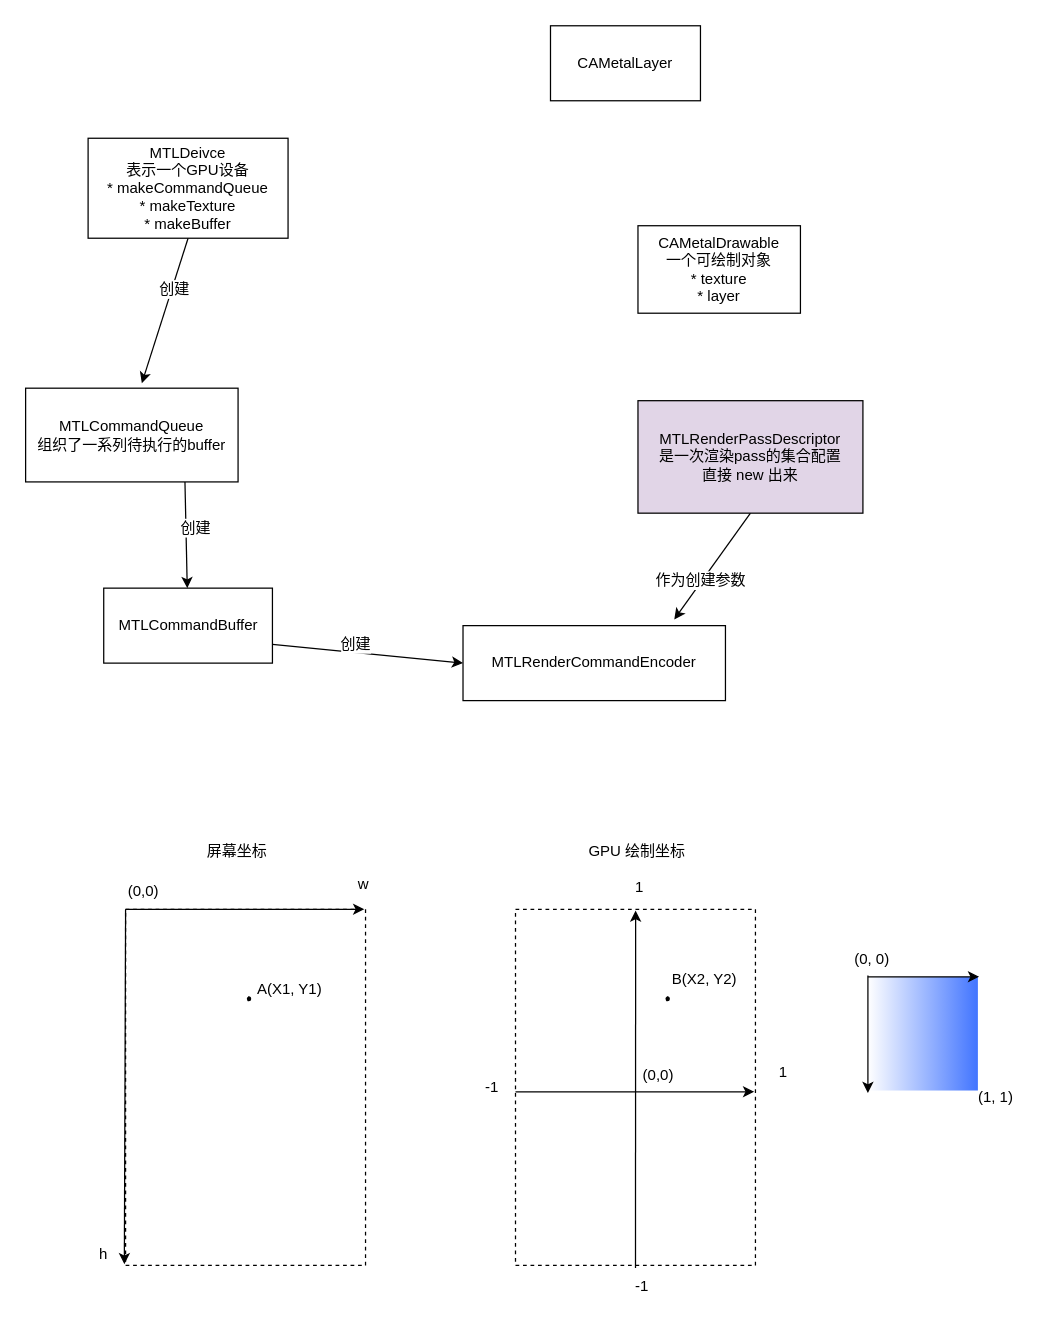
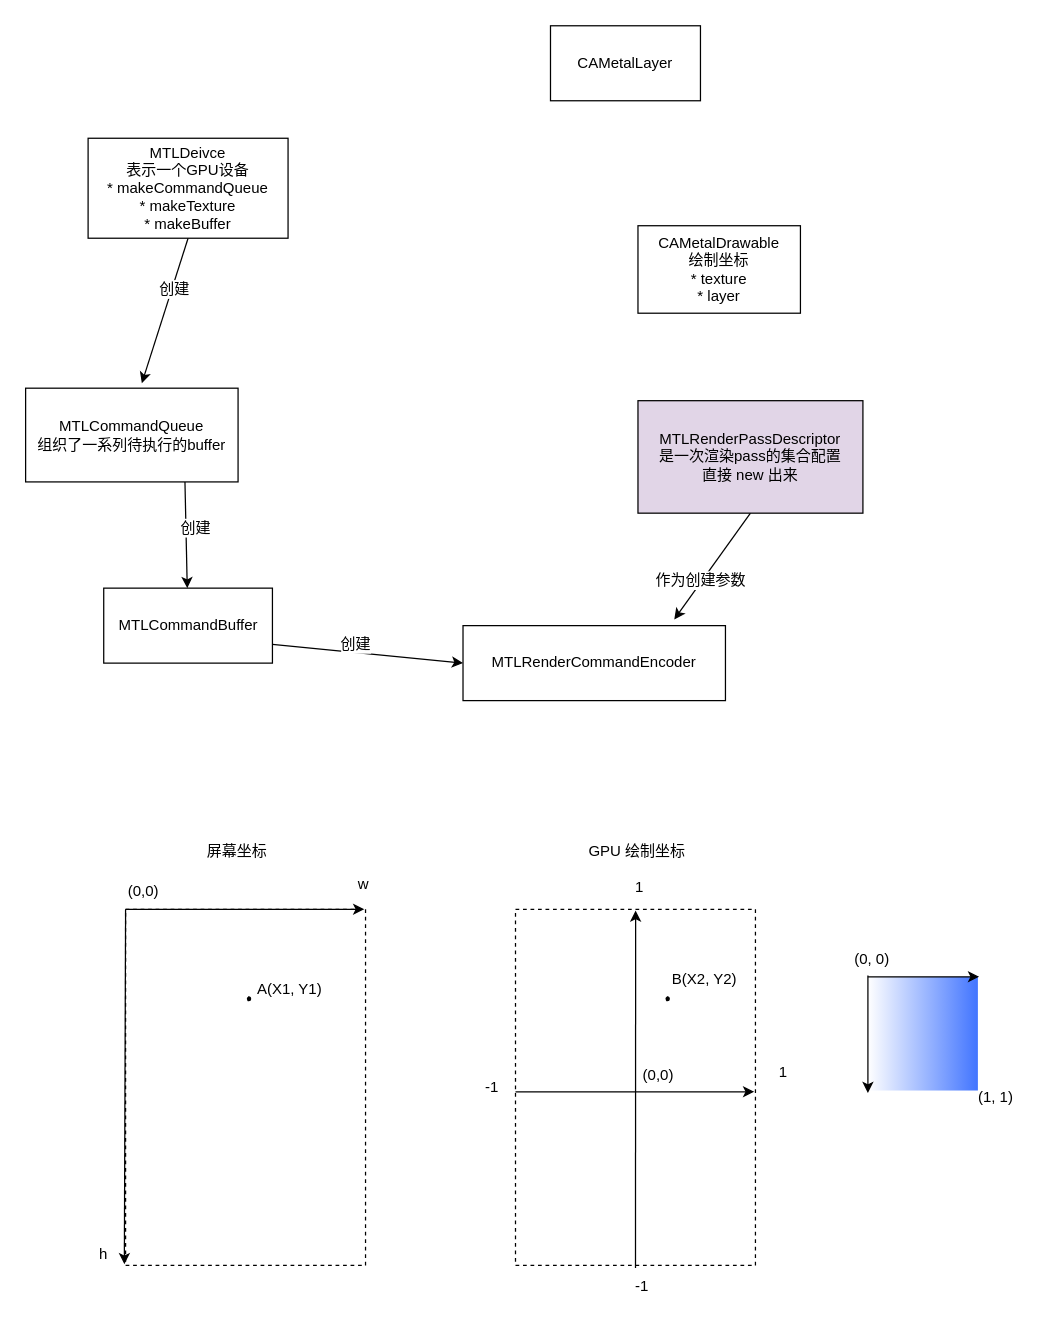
(719, 269) -> (719, 269)
